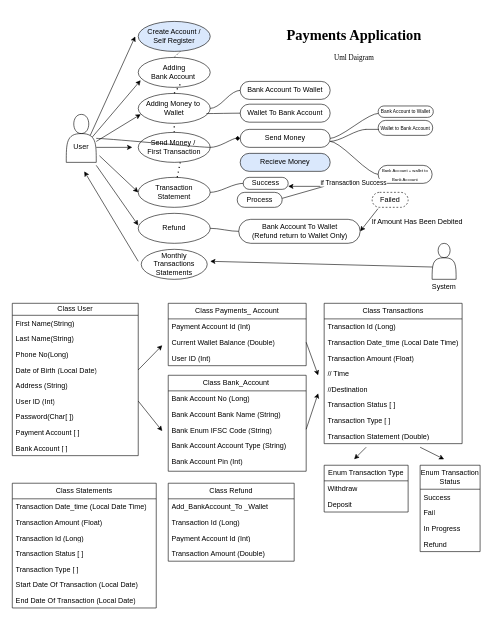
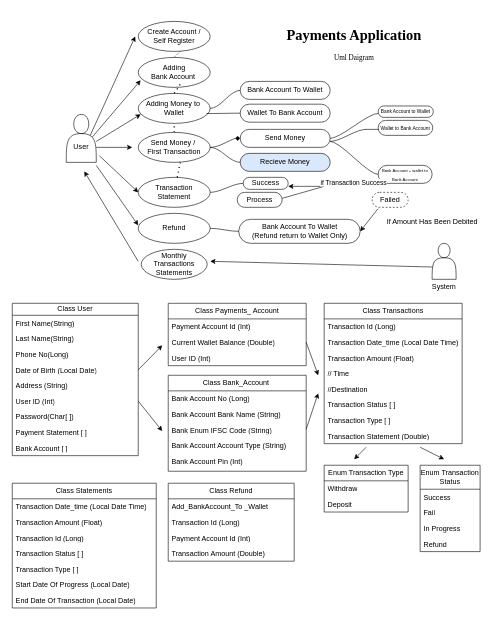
(174, 36) -> (174, 36)
(153, 143) -> (226, 156)
(417, 222) -> (432, 222)
(51, 433) -> (55, 433)
(85, 590) -> (81, 585)
